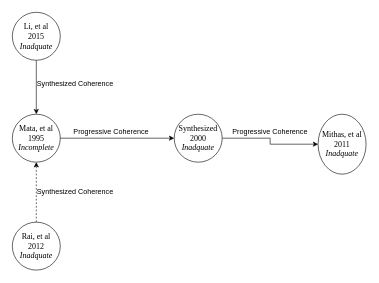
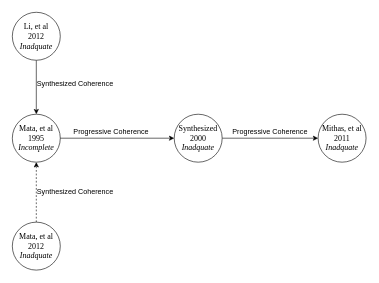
(36, 36) -> (36, 36)
(342, 144) -> (342, 138)
(36, 246) -> (36, 246)
